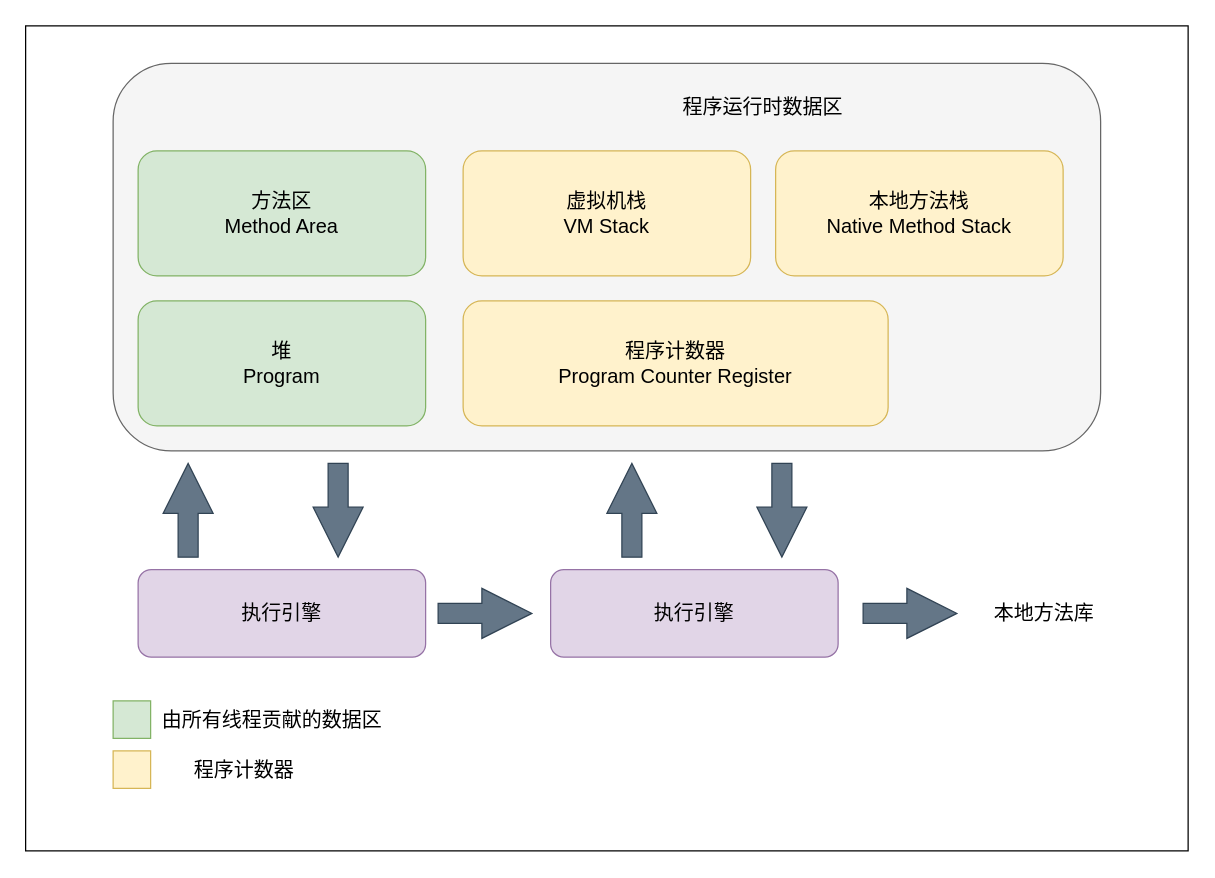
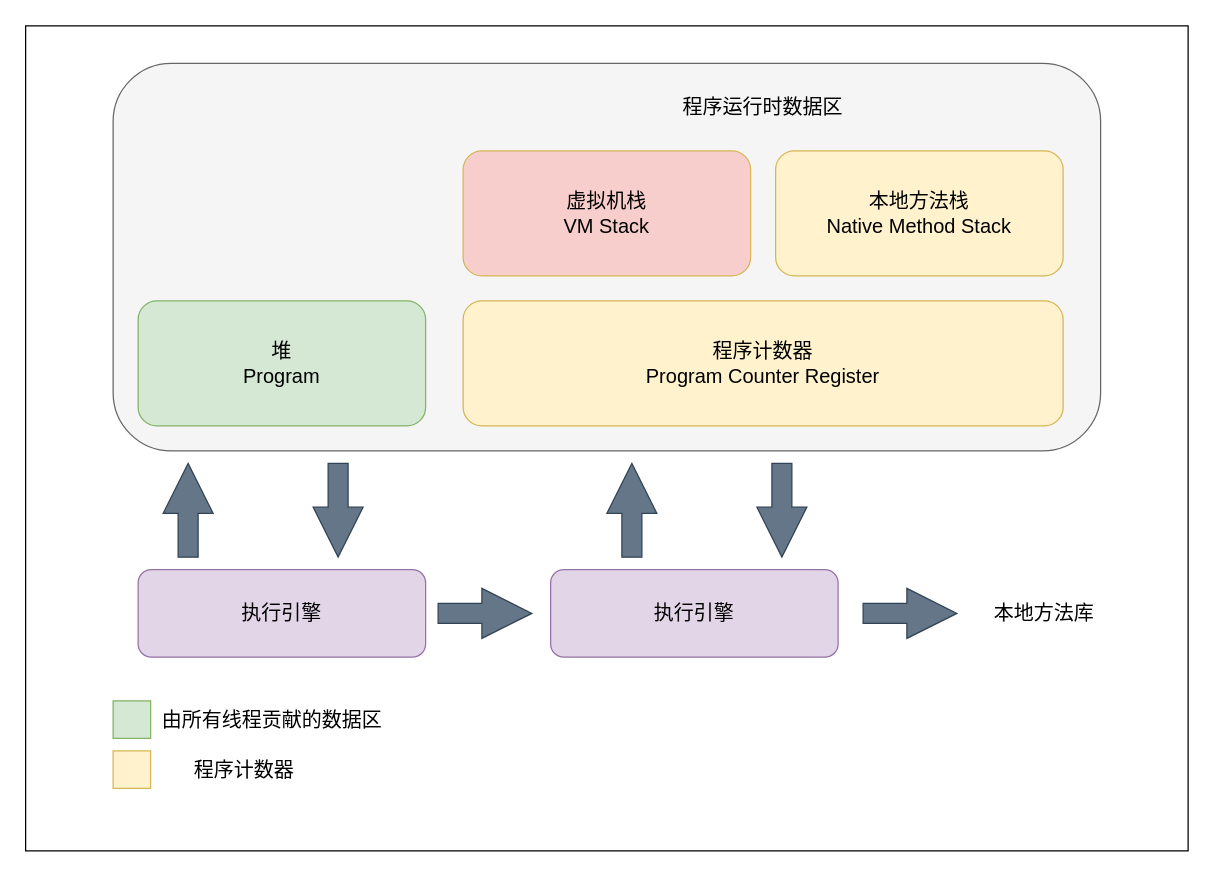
(282, 213) -> none
(607, 213) -> (607, 213)
(676, 363) -> (763, 363)
